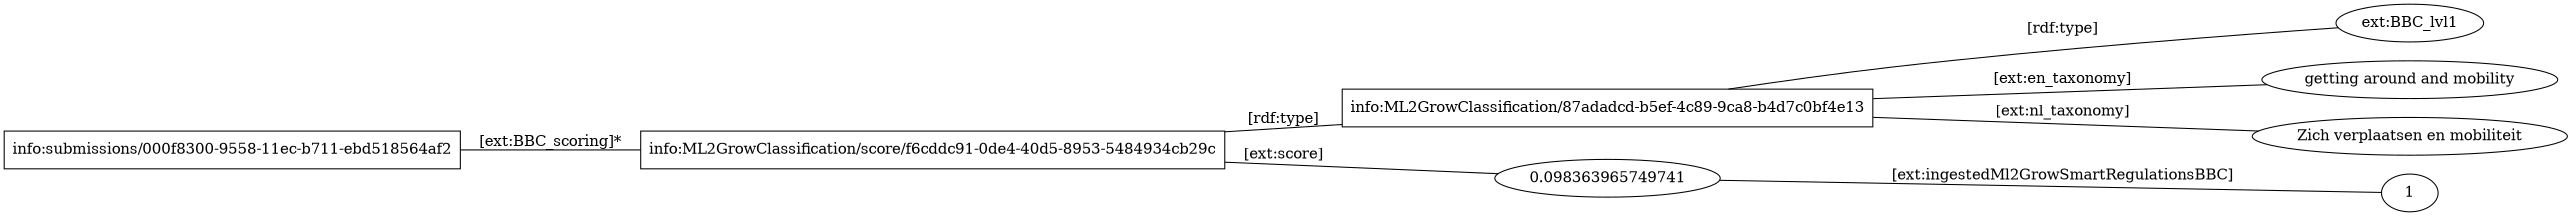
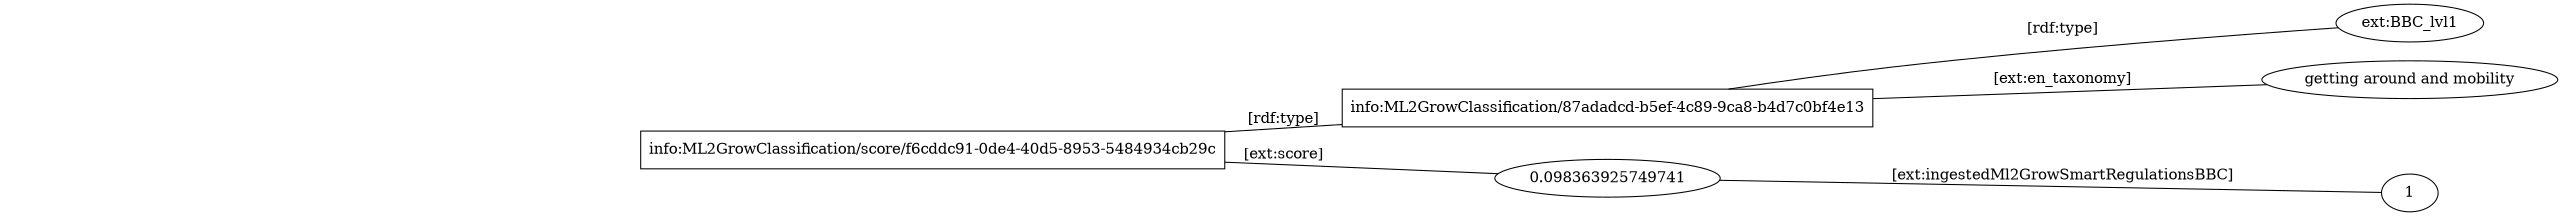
(2410, 136) -> none
(232, 150) -> none
(1608, 178) -> (1608, 178)
